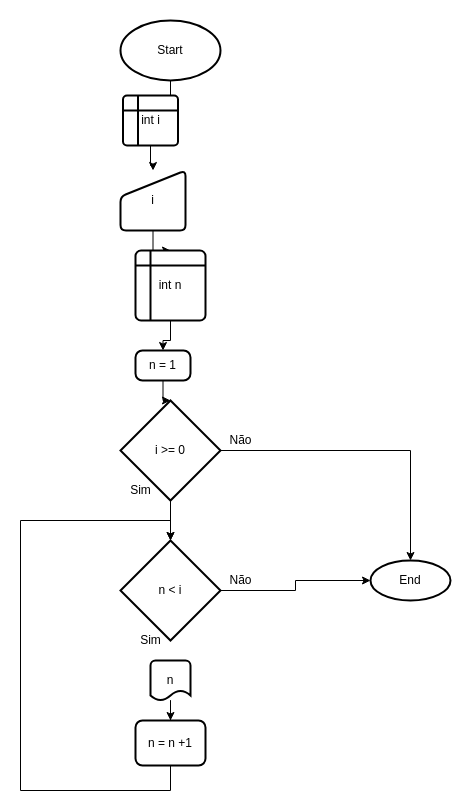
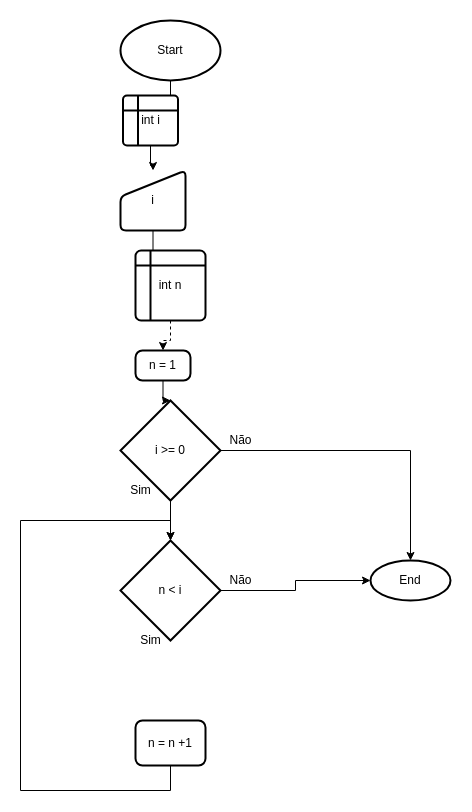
(162, 251) -> (164, 251)
(171, 336) -> (171, 336)
(171, 681) -> none
(171, 715) -> none
